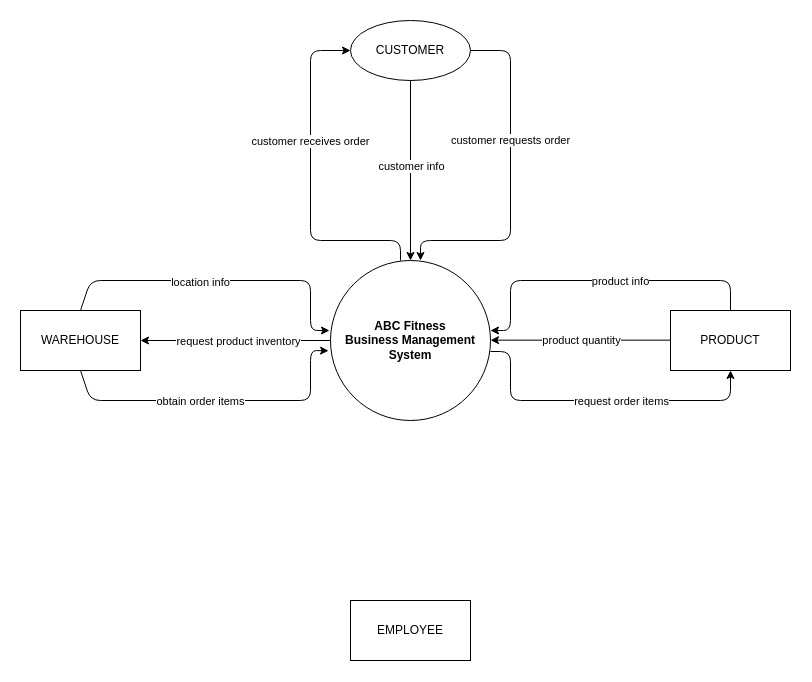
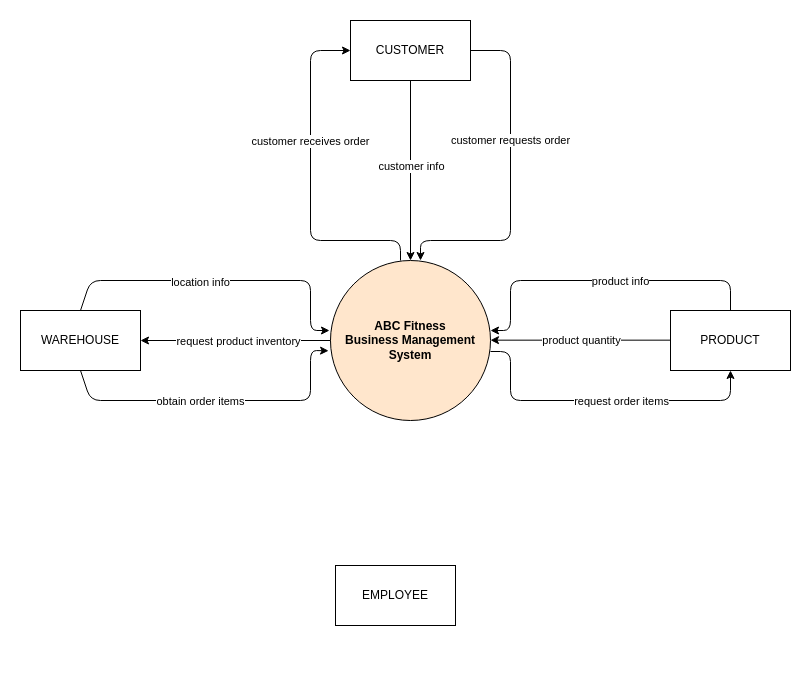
(411, 51) -> (411, 51)
(411, 341) -> (411, 341)
(411, 631) -> (396, 596)
